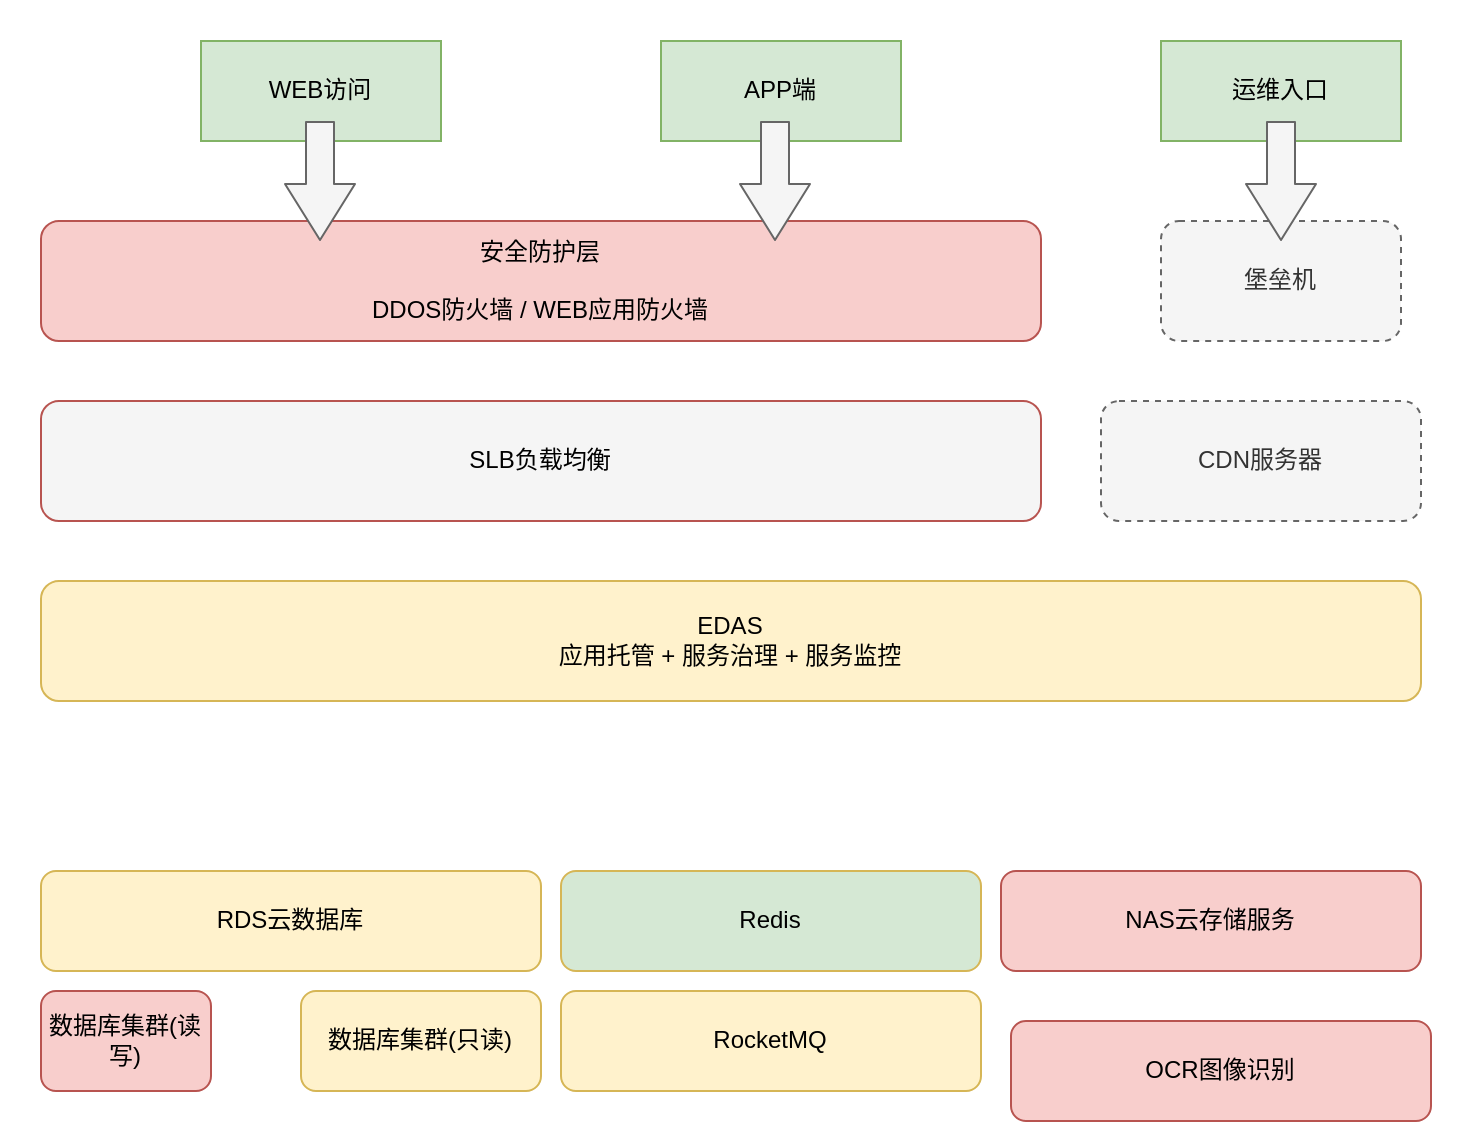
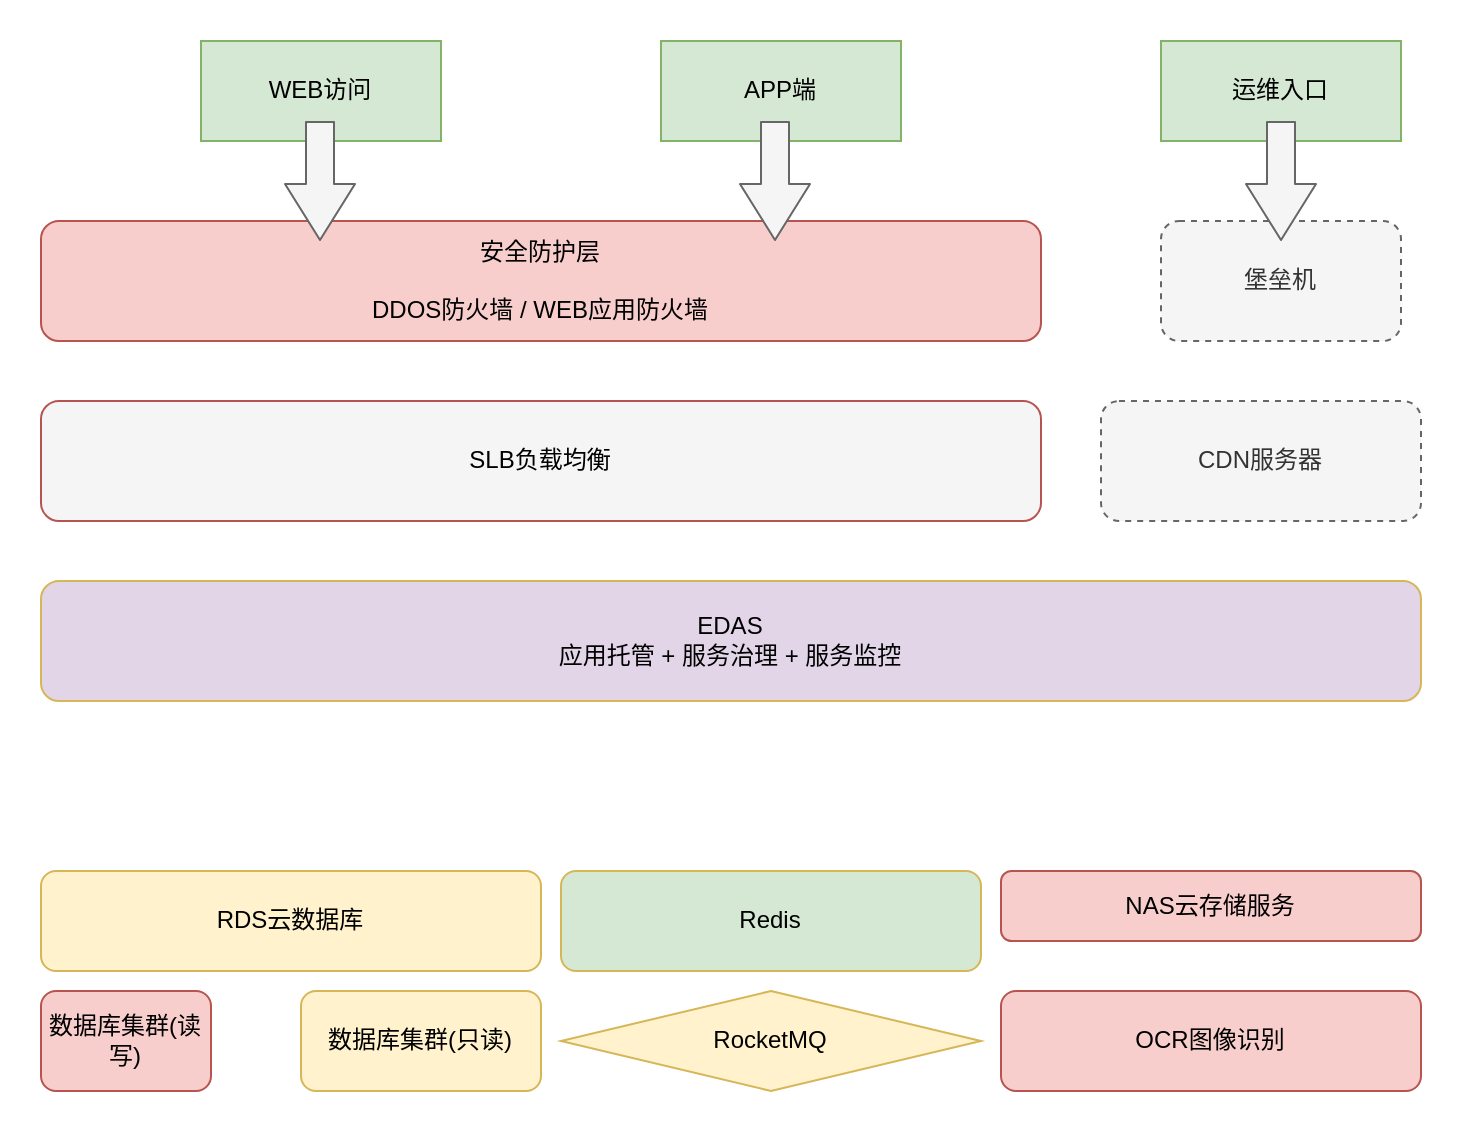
(731, 641) -> (731, 641)
(1211, 921) -> (1211, 906)
(771, 1041) -> (771, 1041)
(1221, 1071) -> (1211, 1041)
